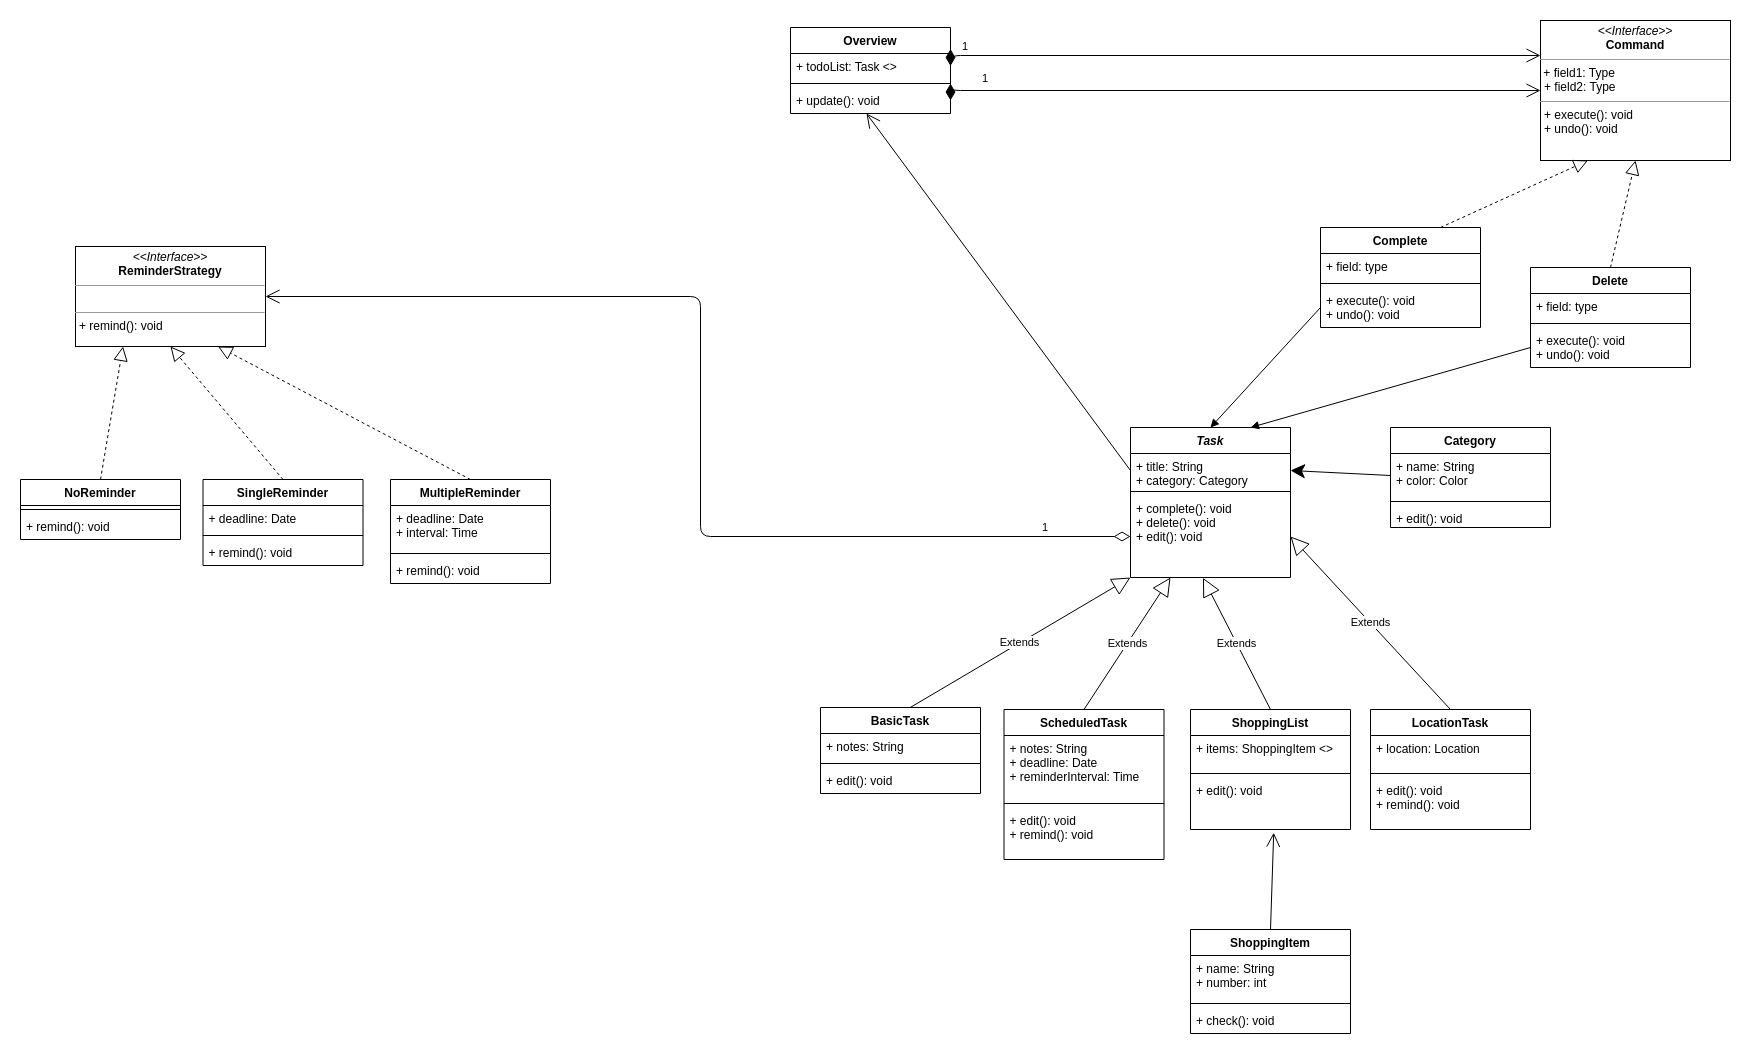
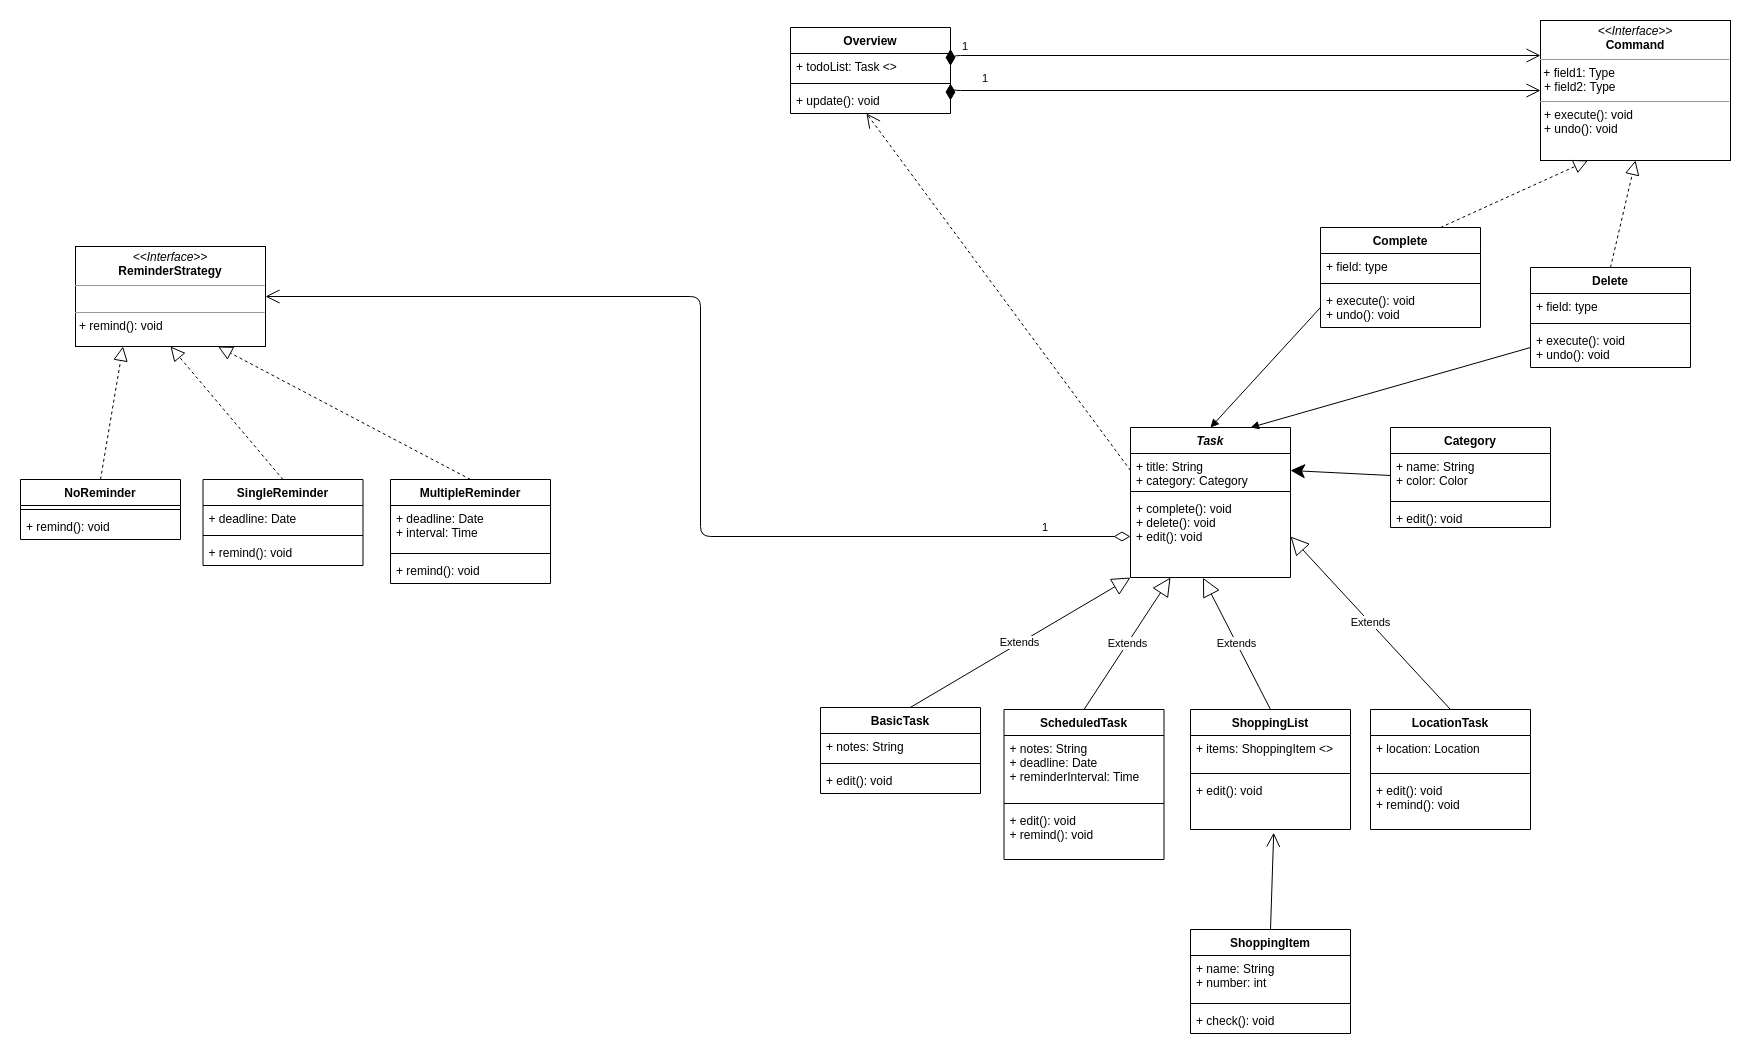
(999, 292) -> (999, 292)
